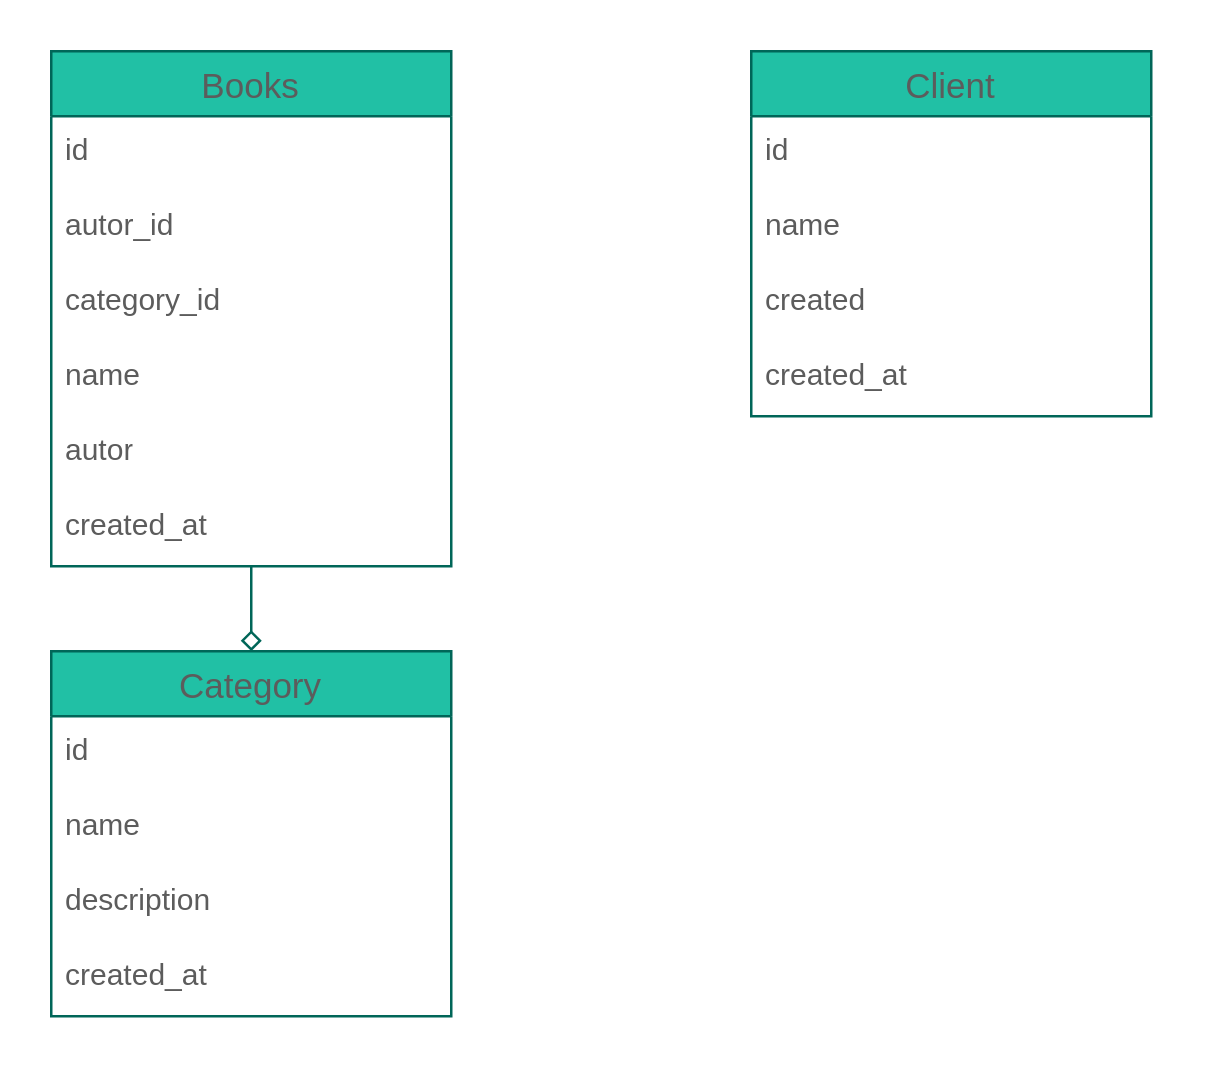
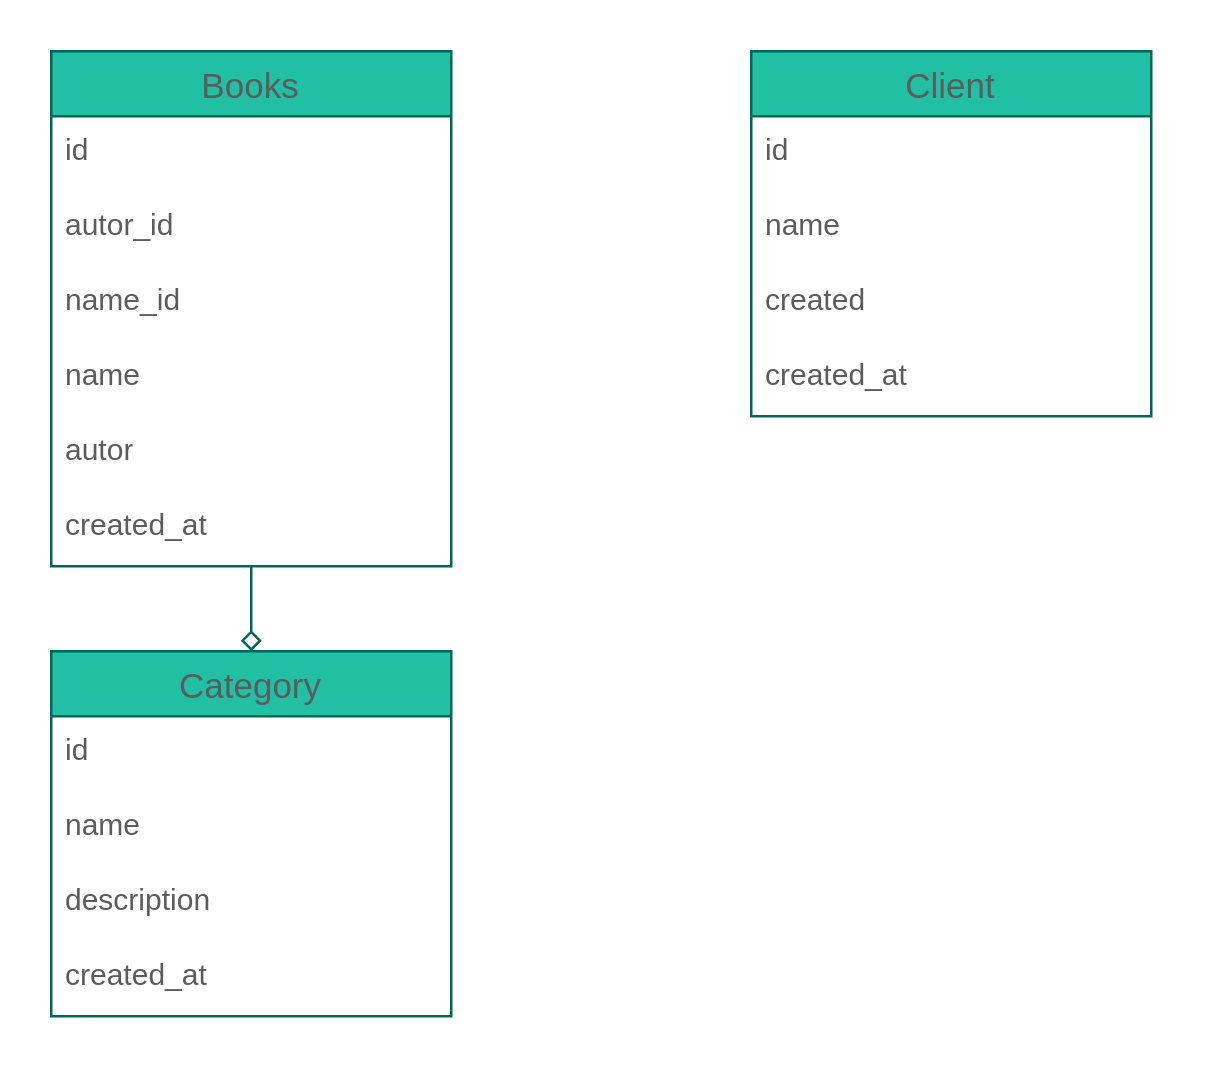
(155, 302) -> (121, 302)
